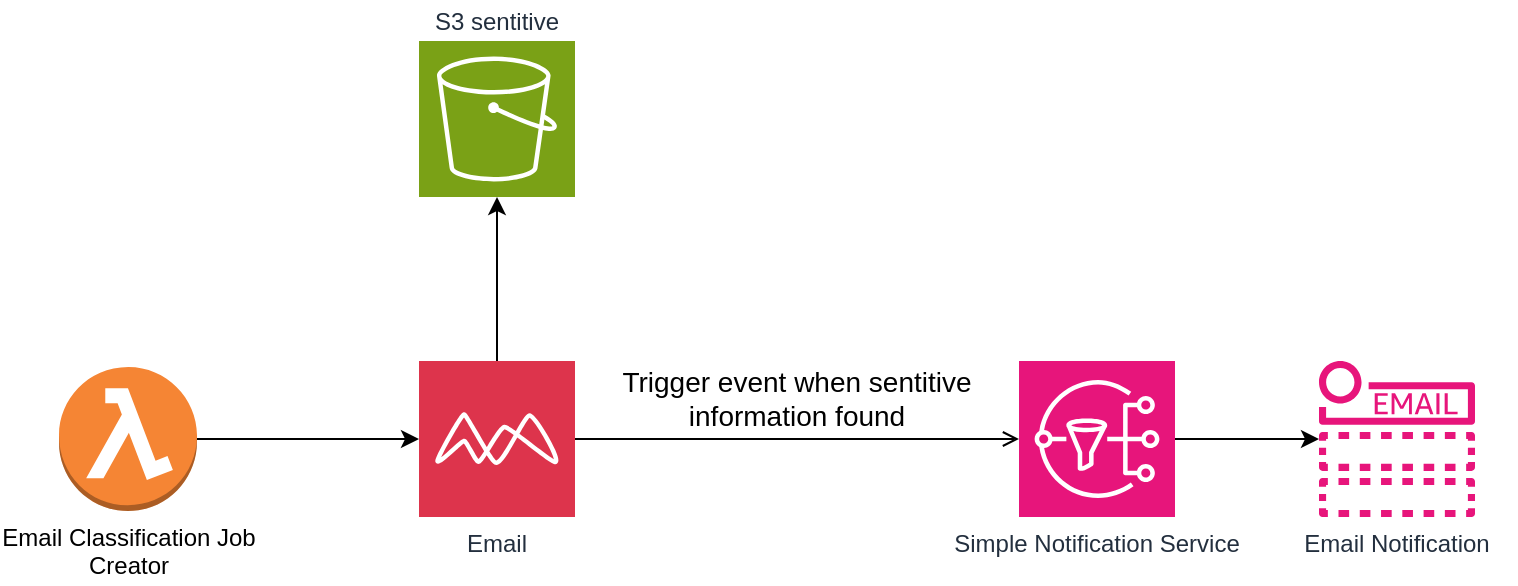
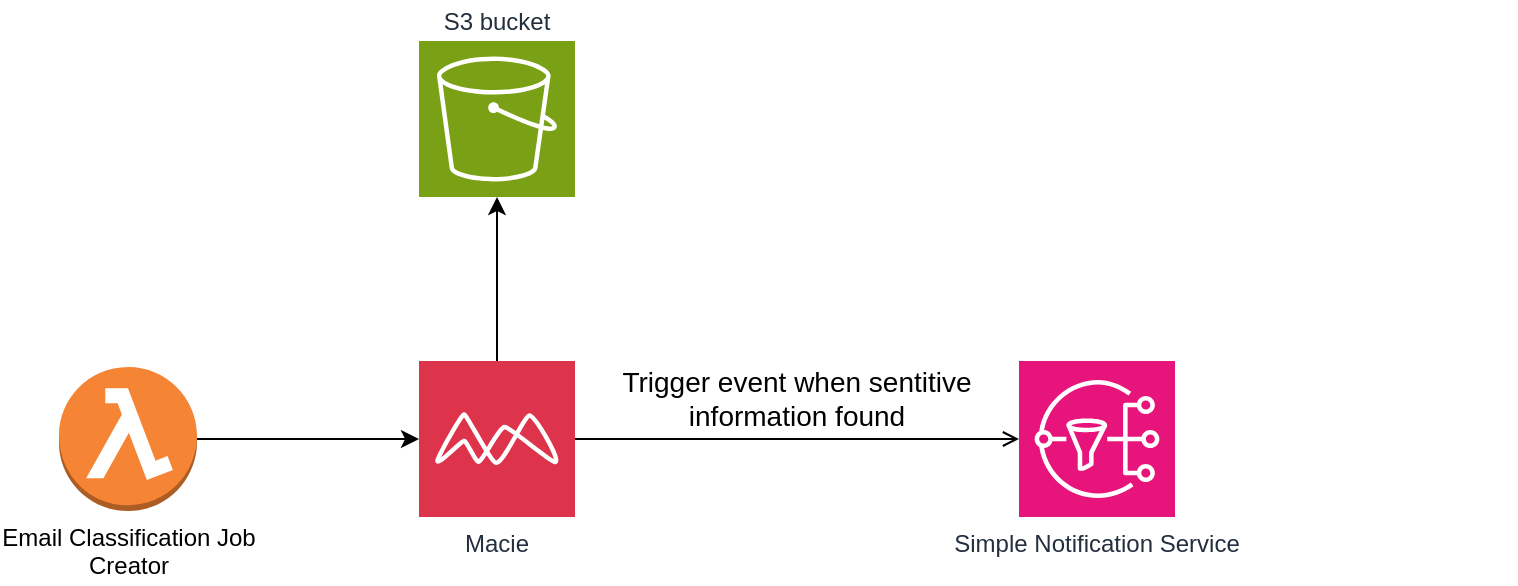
(498, 21) -> (498, 21)
(1240, 439) -> none
(1397, 439) -> none
(498, 545) -> (498, 545)
